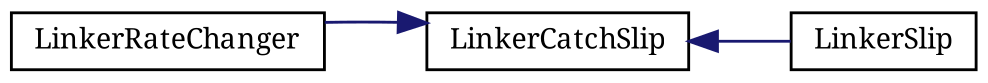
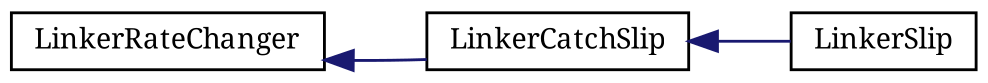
(361, 22) -> (390, 60)
